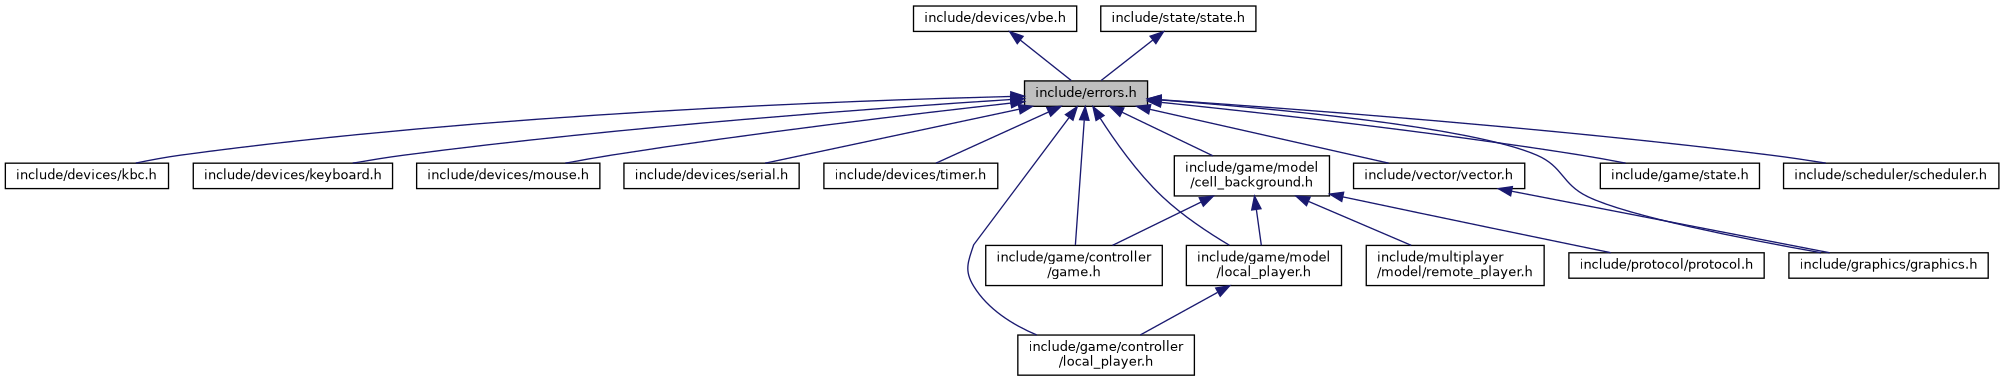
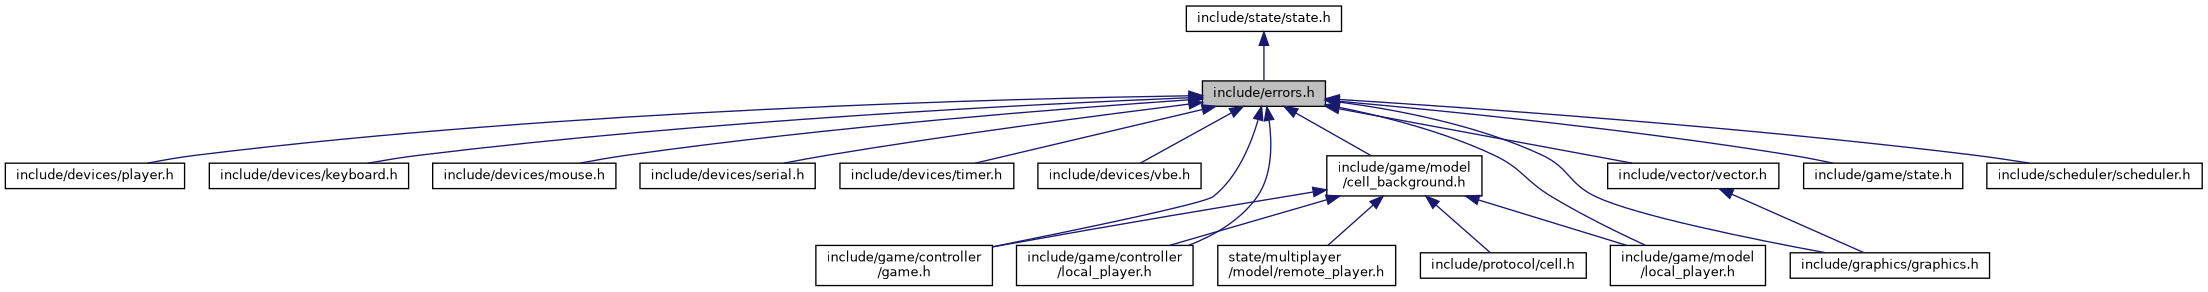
(1046, 60) -> (1186, 138)
(87, 176) -> (95, 176)
(1455, 265) -> (1307, 265)
(1667, 265) -> (1503, 265)
(1179, 314) -> (1248, 223)
